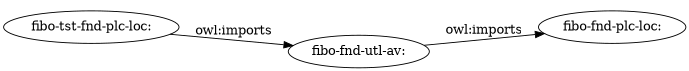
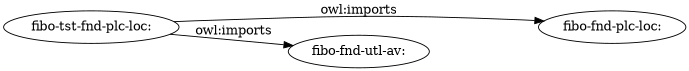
(480, 40) -> (354, 16)
